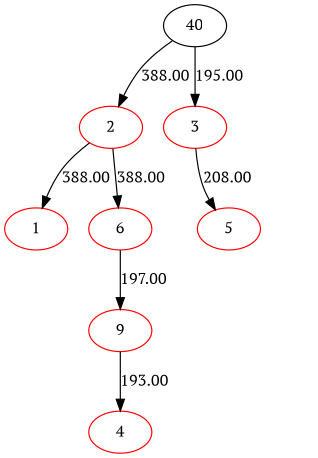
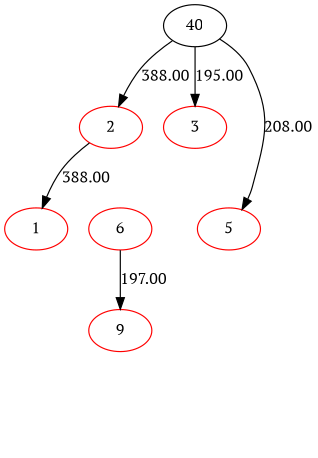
(115, 172) -> none
(200, 175) -> (264, 112)
(120, 432) -> none
